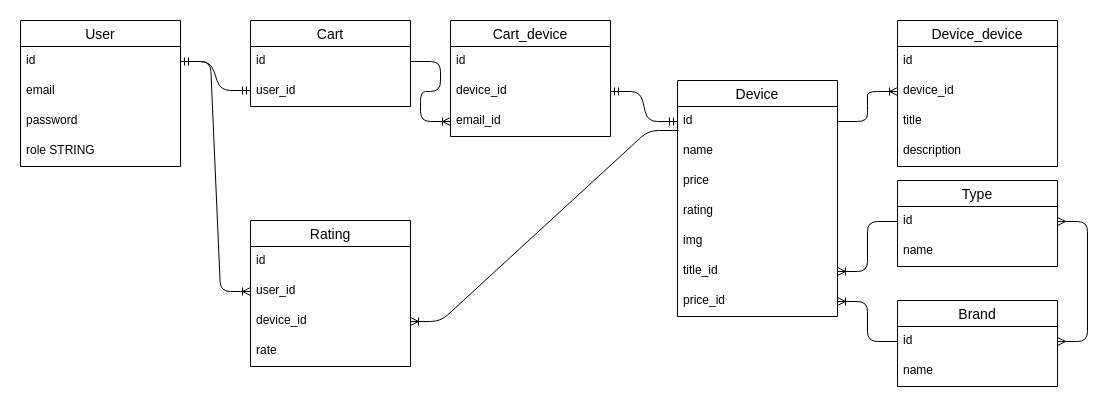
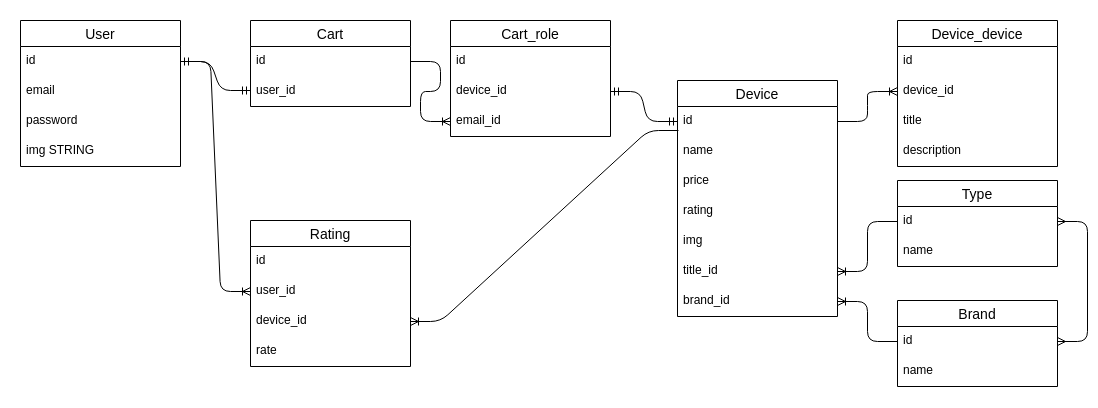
(530, 34) -> (530, 34)
(60, 150) -> (56, 150)
(707, 300) -> (708, 300)
